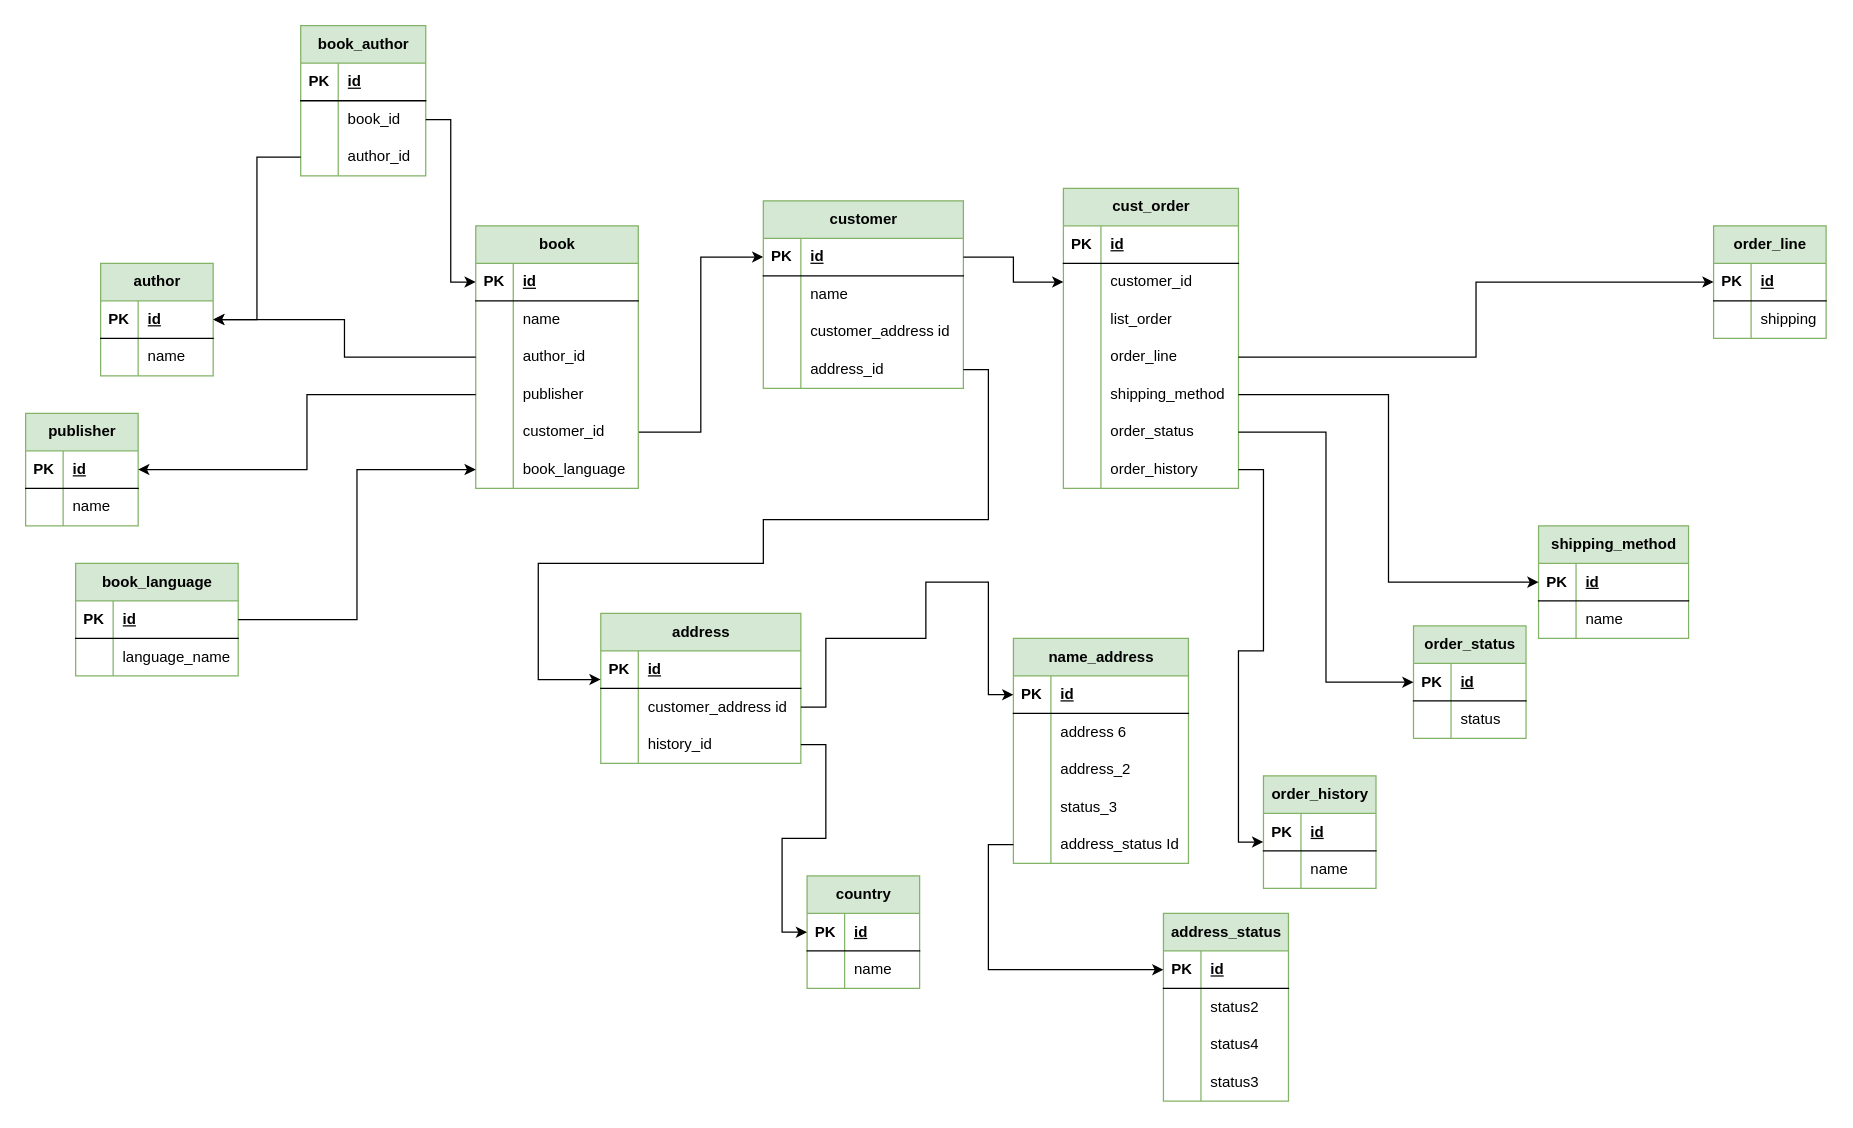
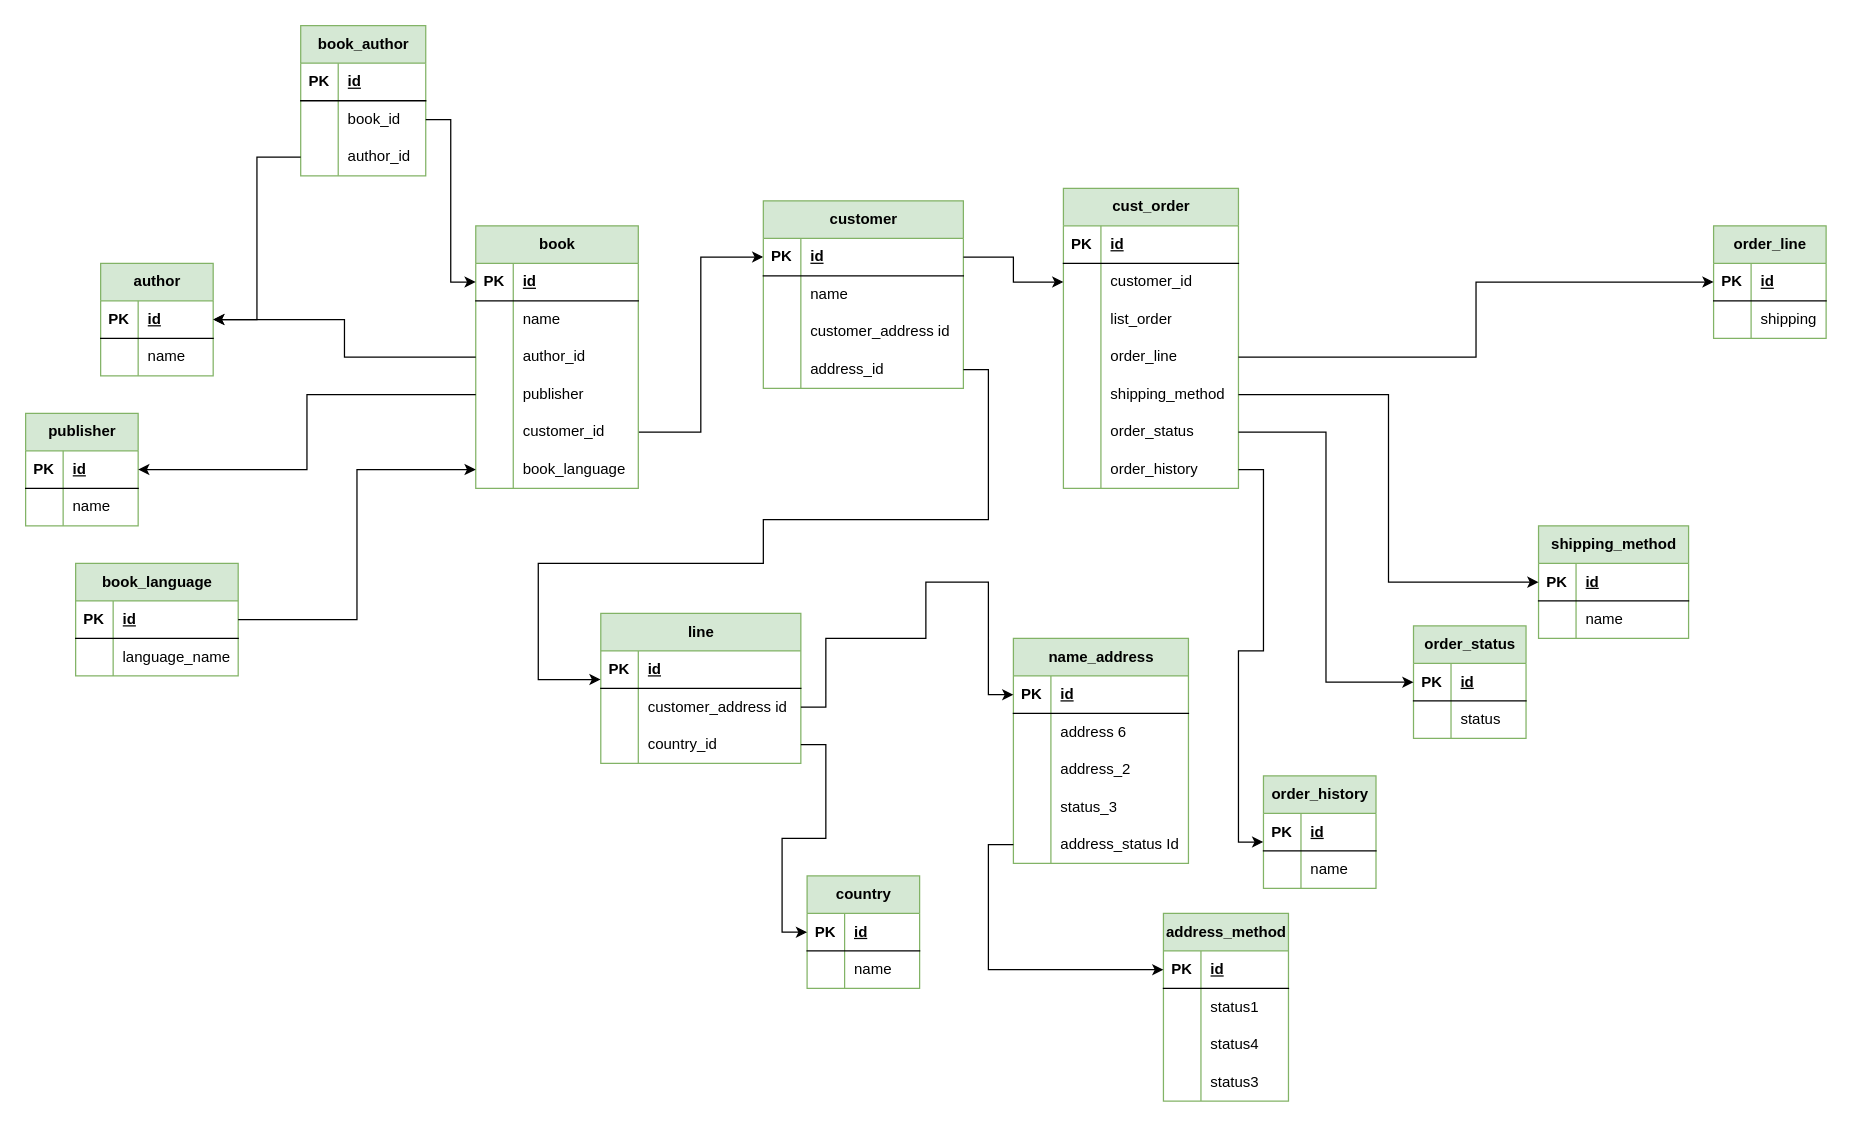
(701, 632) -> (701, 632)
(686, 744) -> (688, 744)
(1226, 932) -> (1226, 932)
(1240, 1007) -> (1240, 1007)
